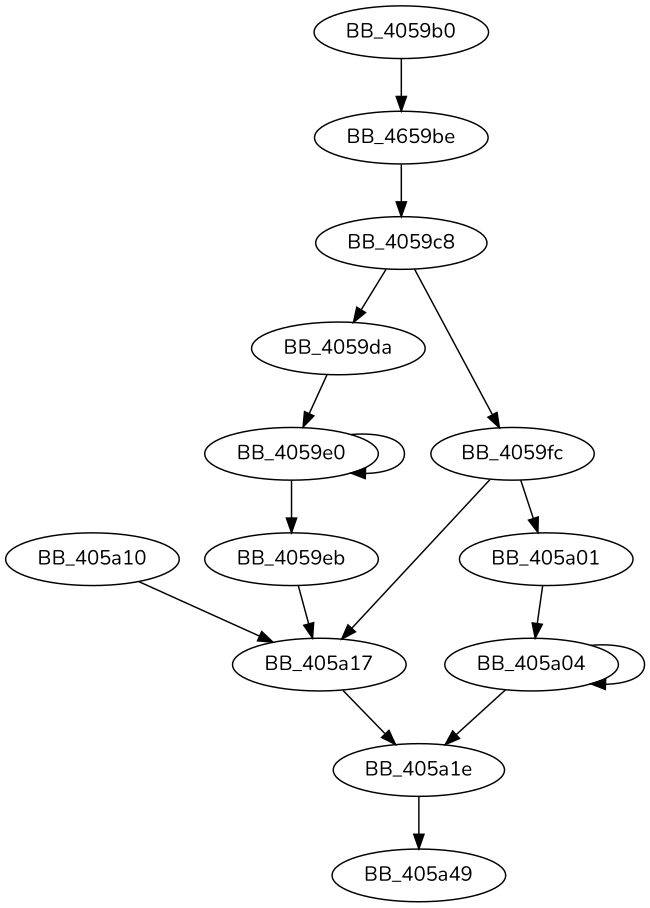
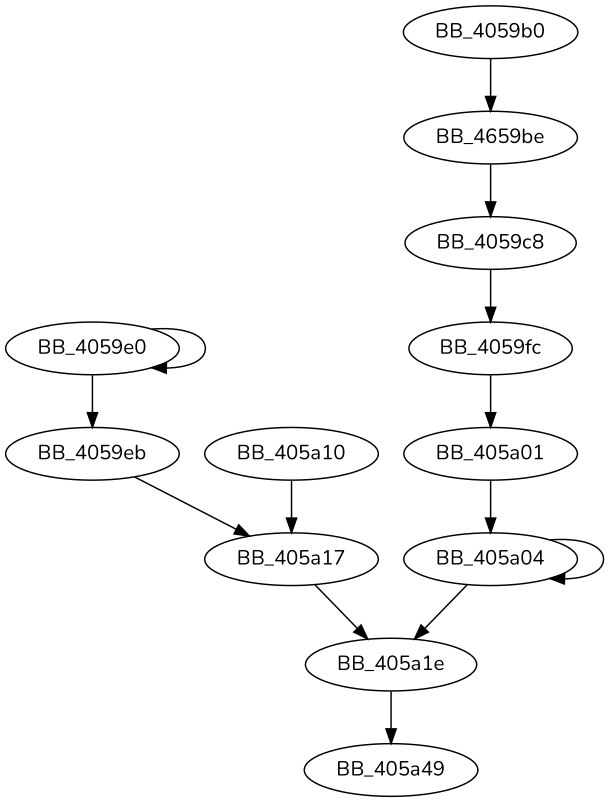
(338, 348) -> none
(421, 554) -> none
